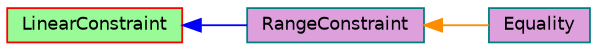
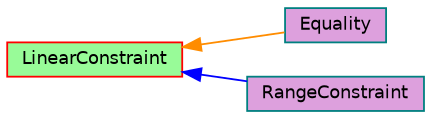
(466, 25) -> (243, 38)
